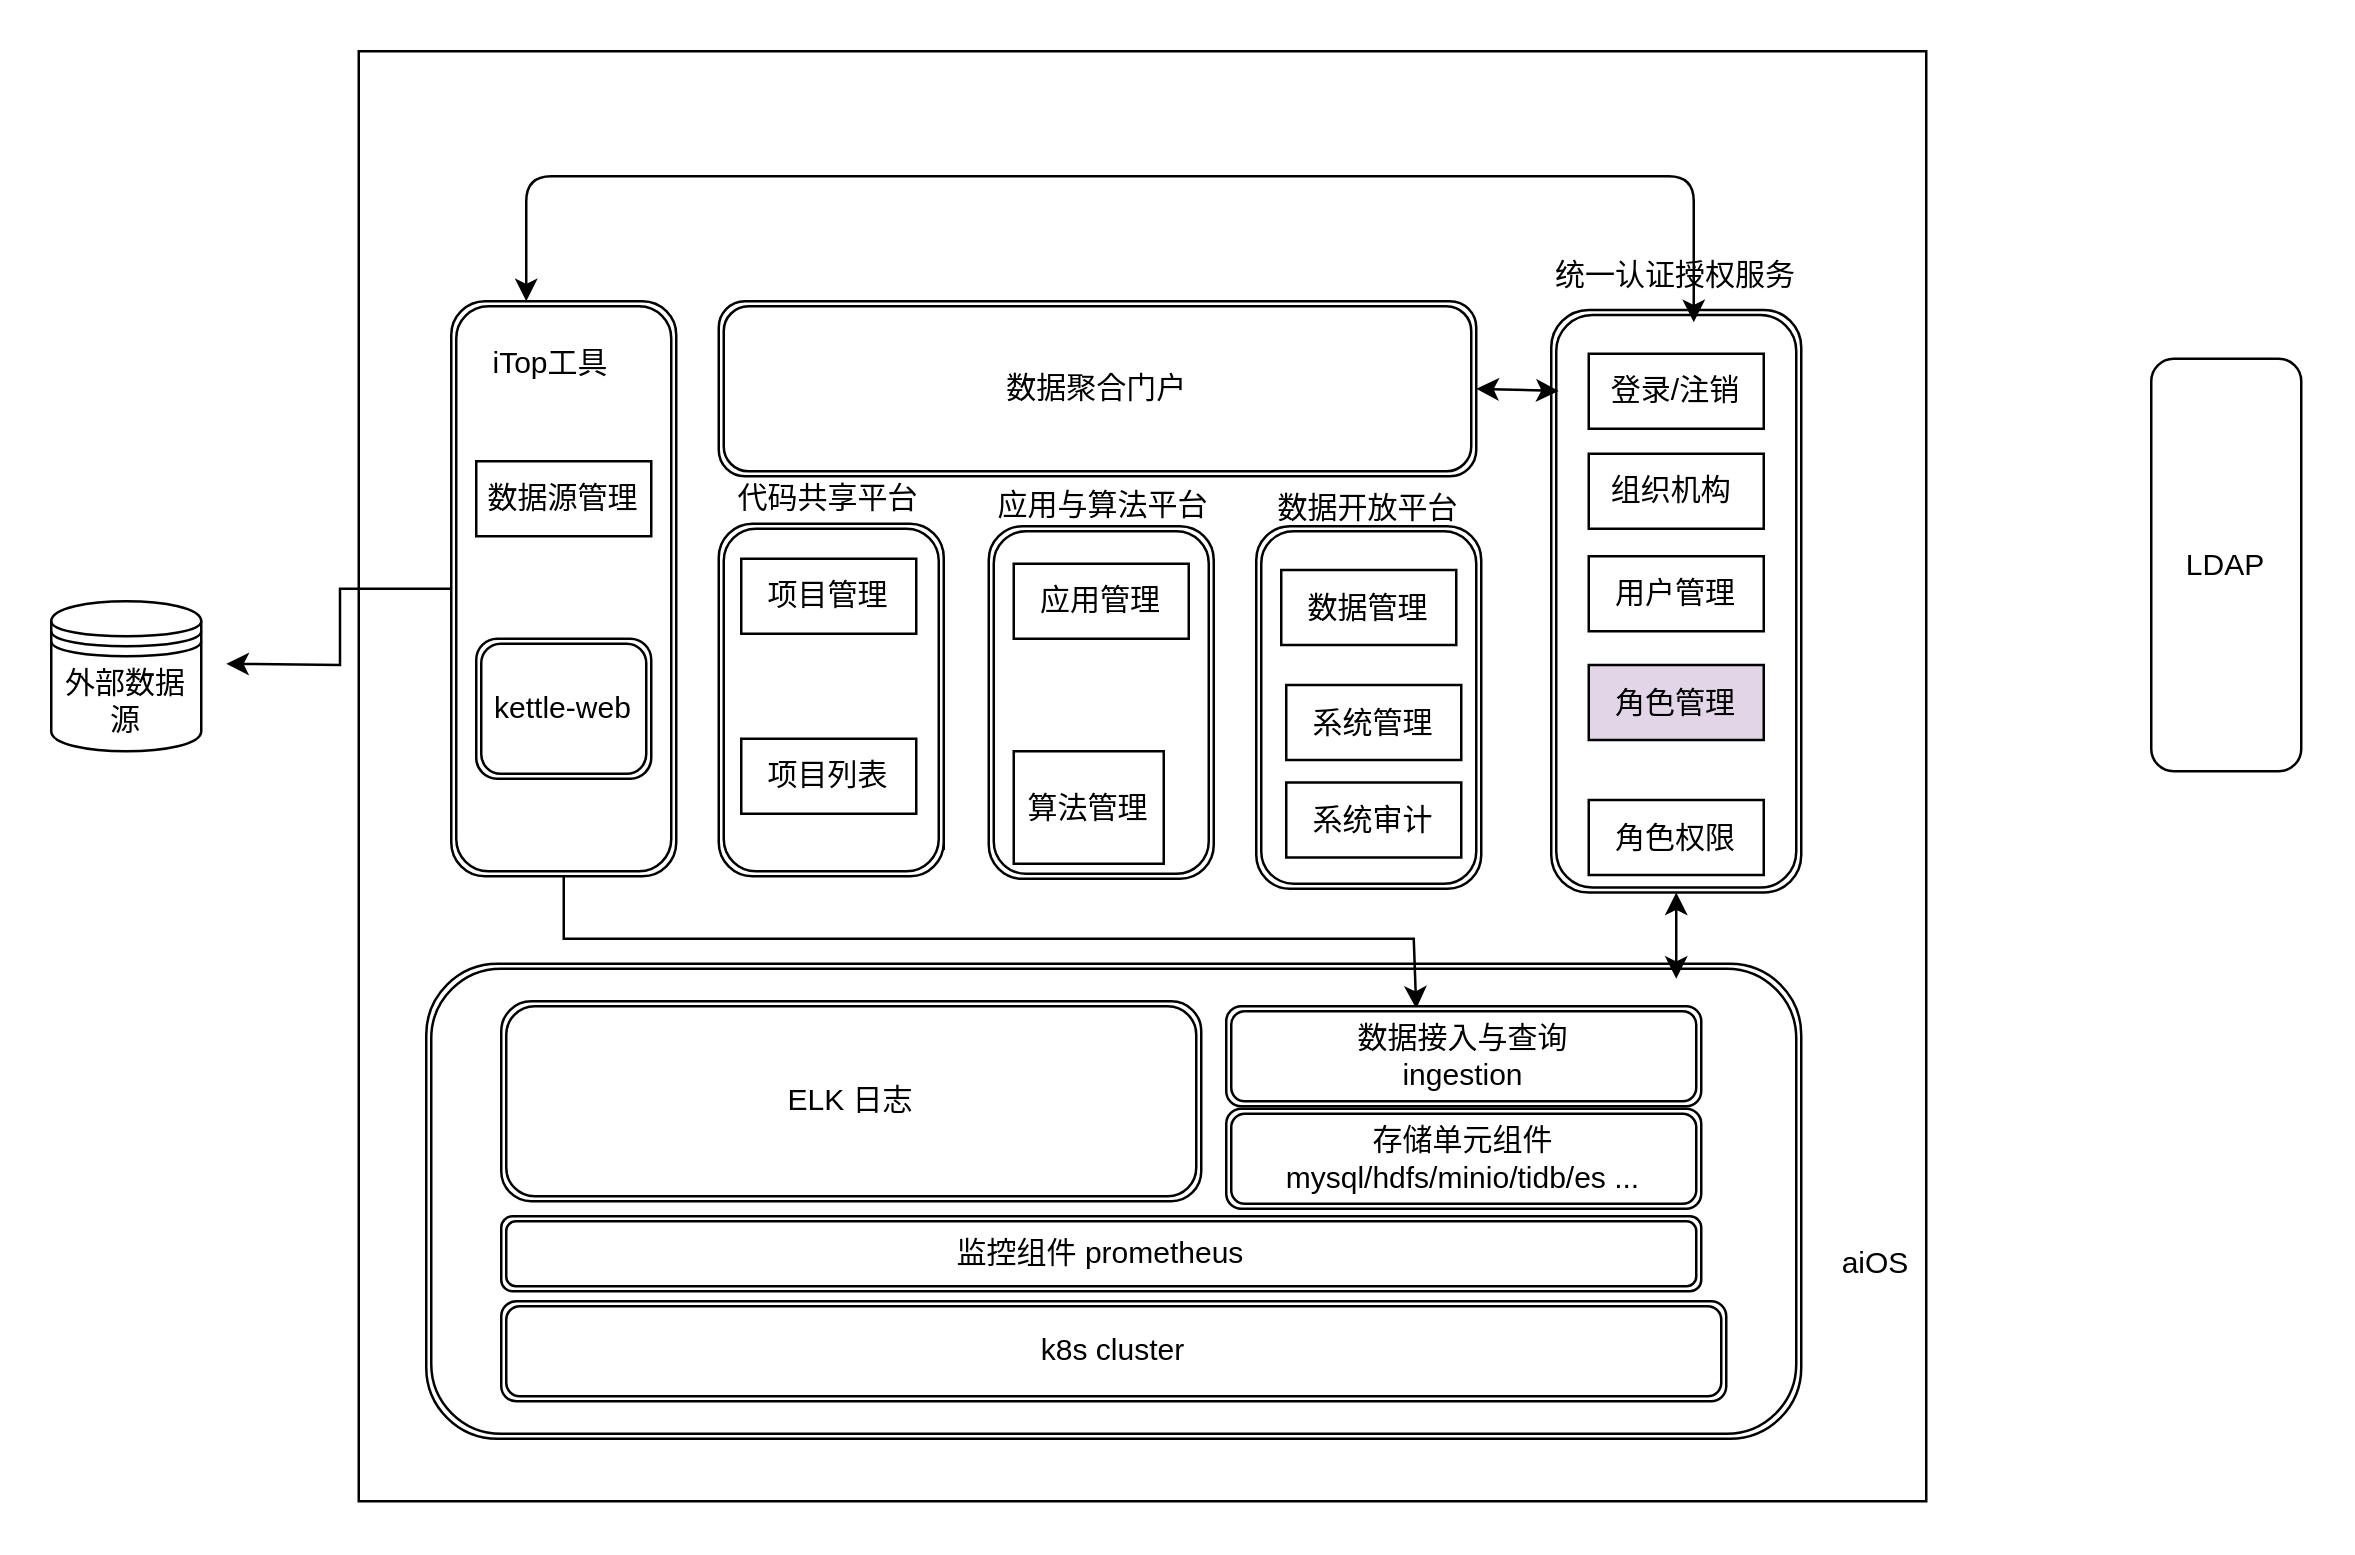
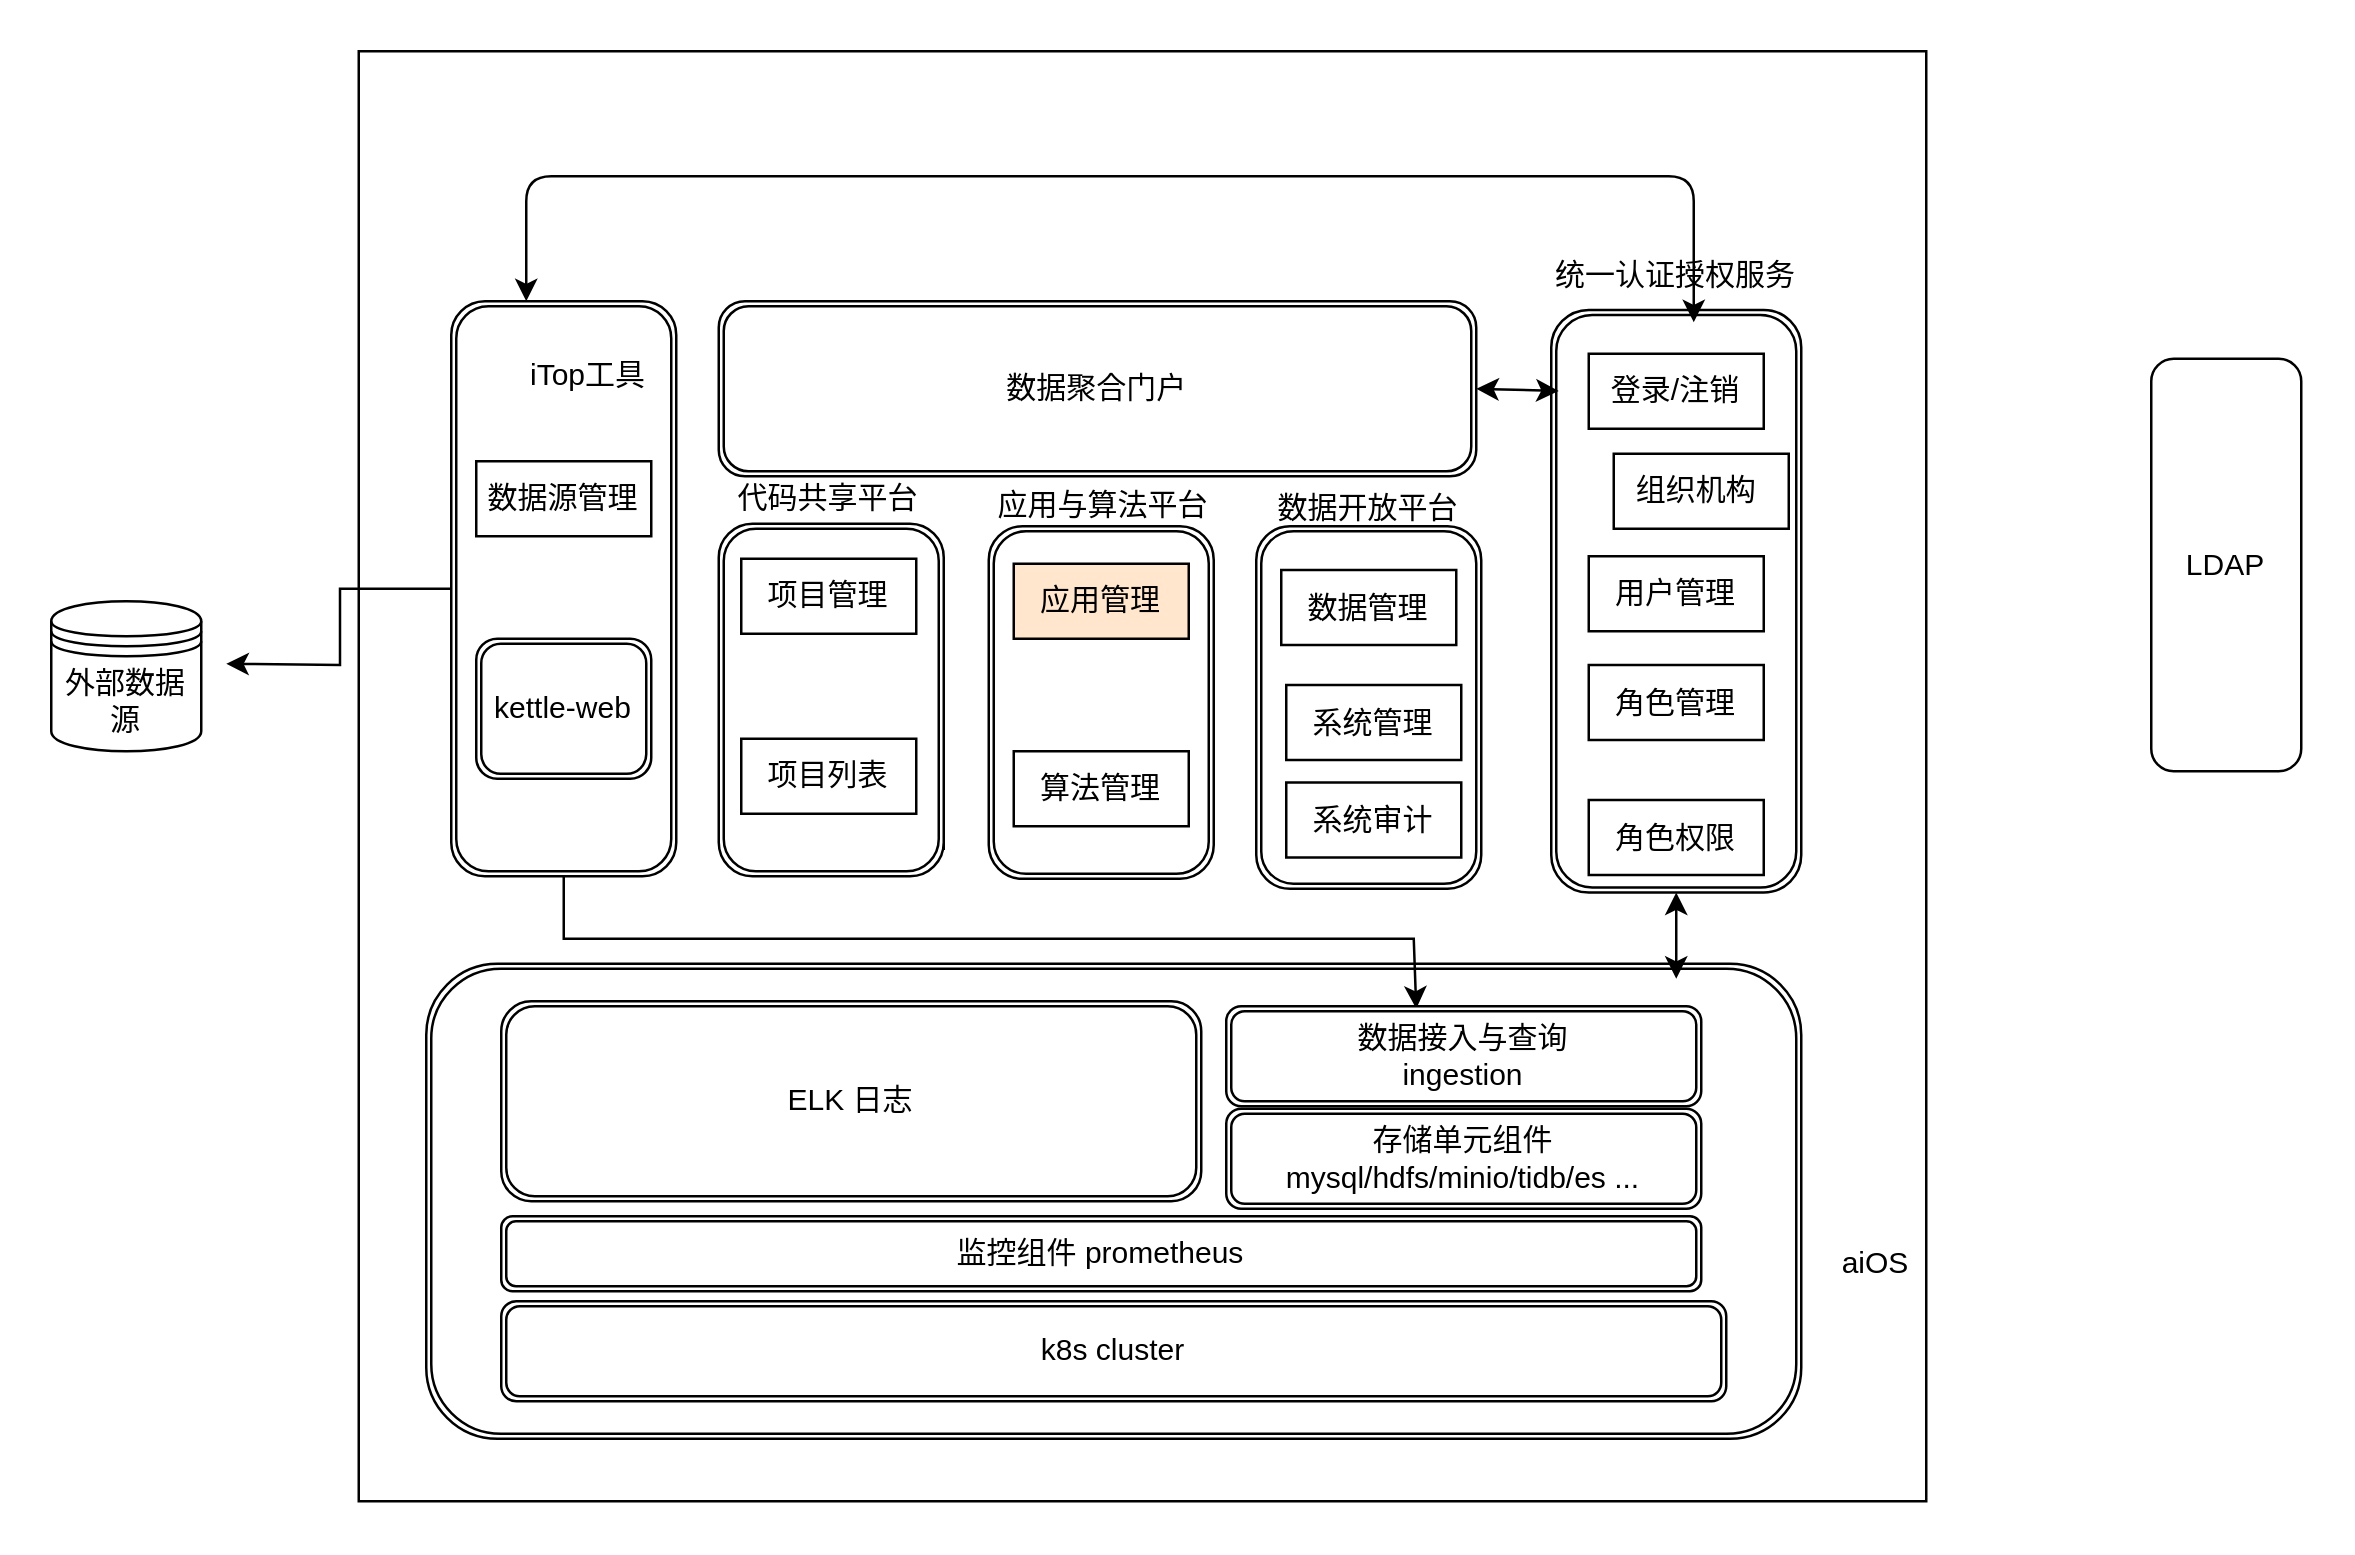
(551, 364) -> (589, 376)
(1676, 491) -> (1701, 491)
(1101, 601) -> (1101, 601)
(1676, 703) -> (1676, 703)
(1089, 808) -> (1101, 789)
